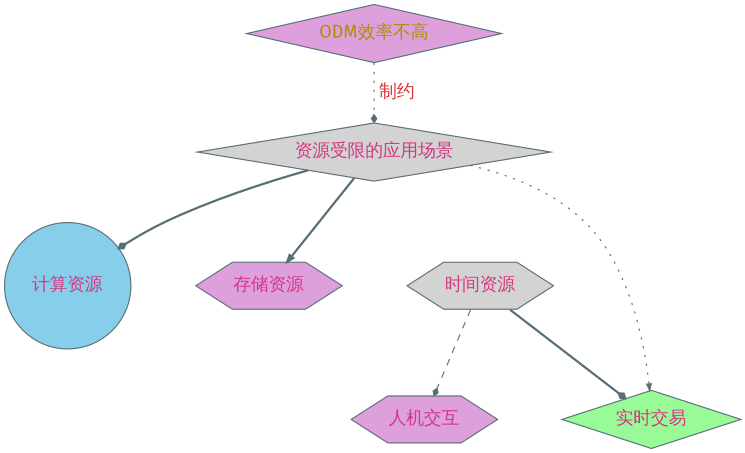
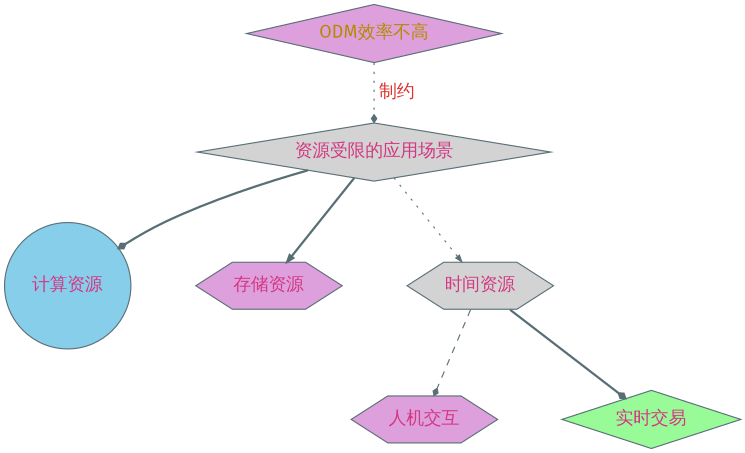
(601, 240) -> (426, 217)
